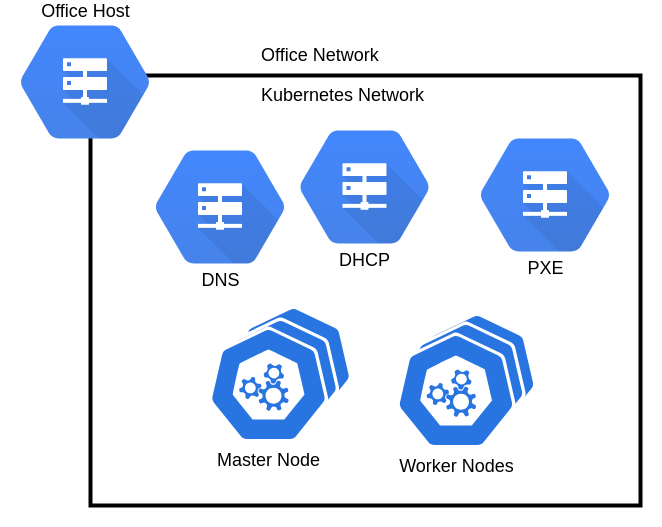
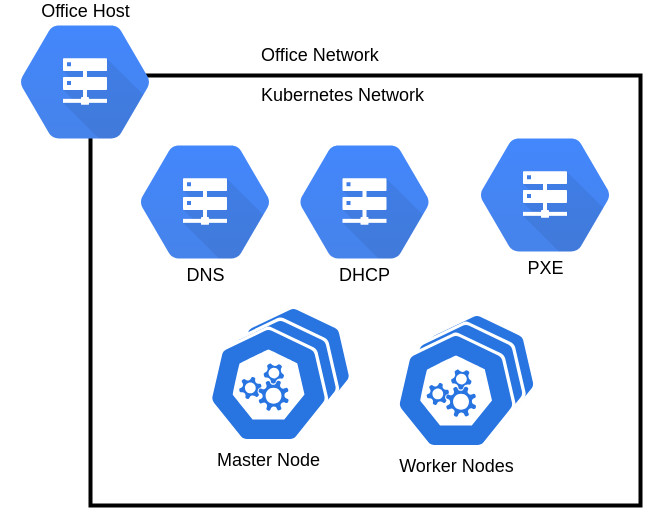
(365, 187) -> (365, 202)
(220, 207) -> (205, 202)
